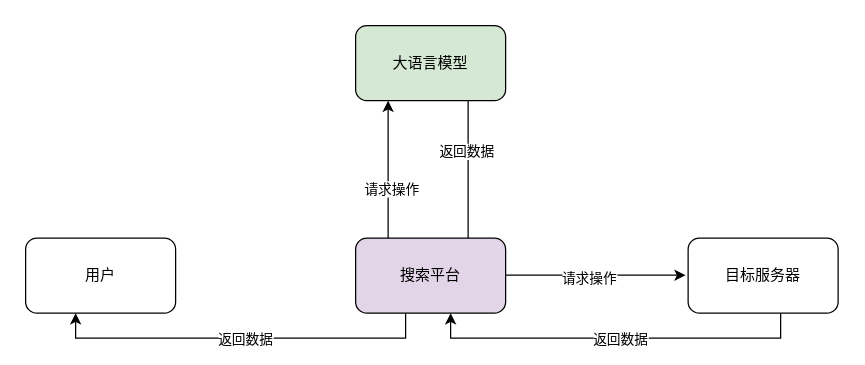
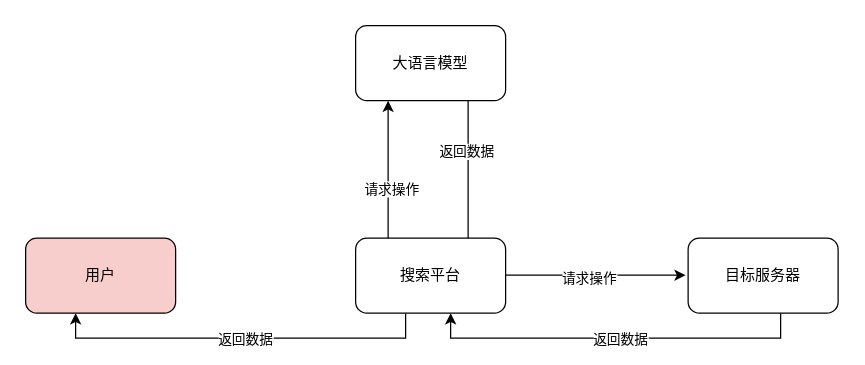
(431, 63) -> (431, 63)
(101, 276) -> (101, 276)
(431, 276) -> (431, 276)
